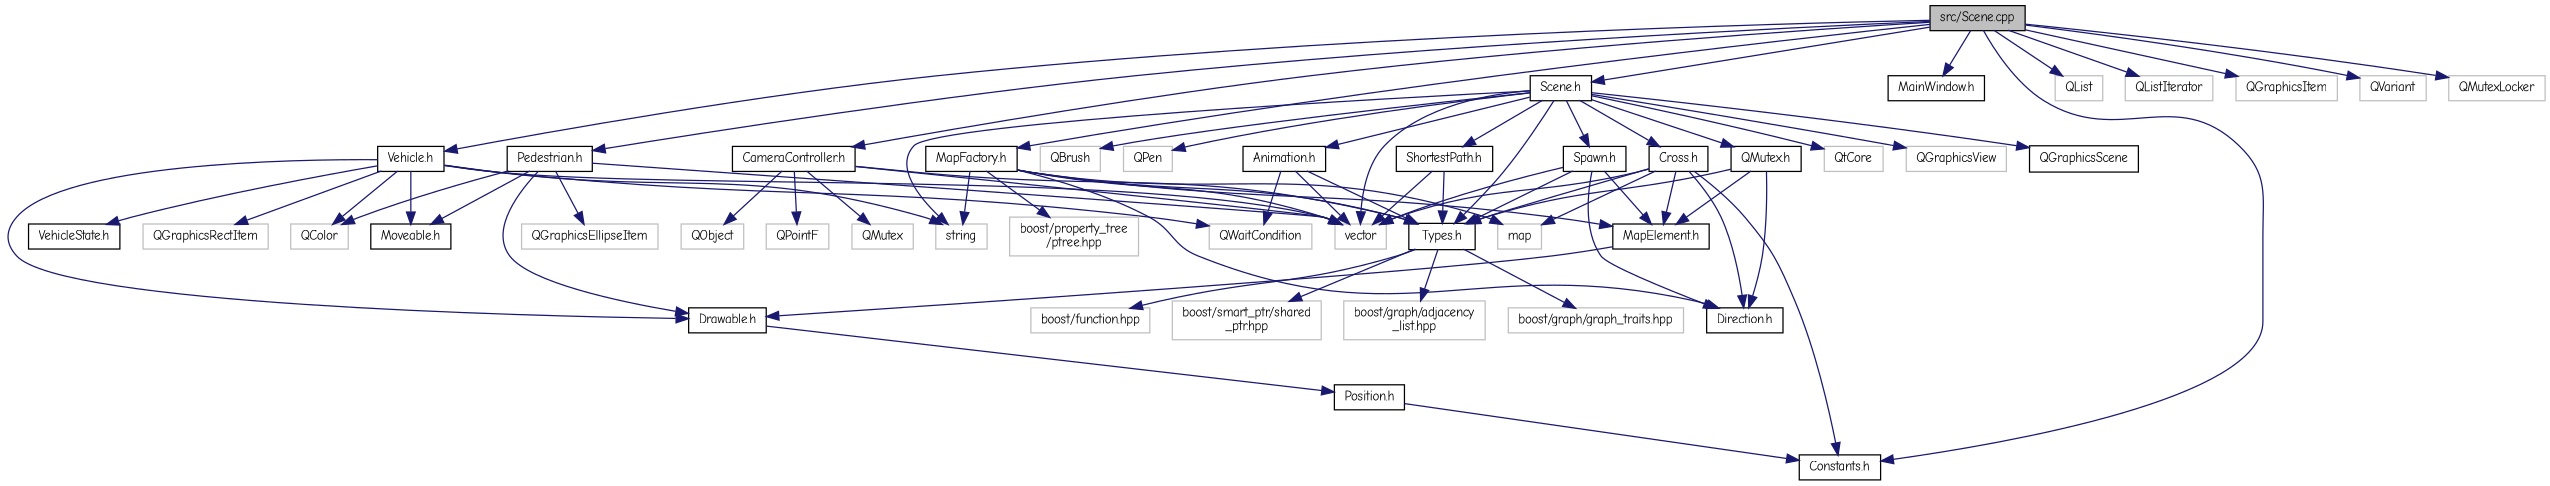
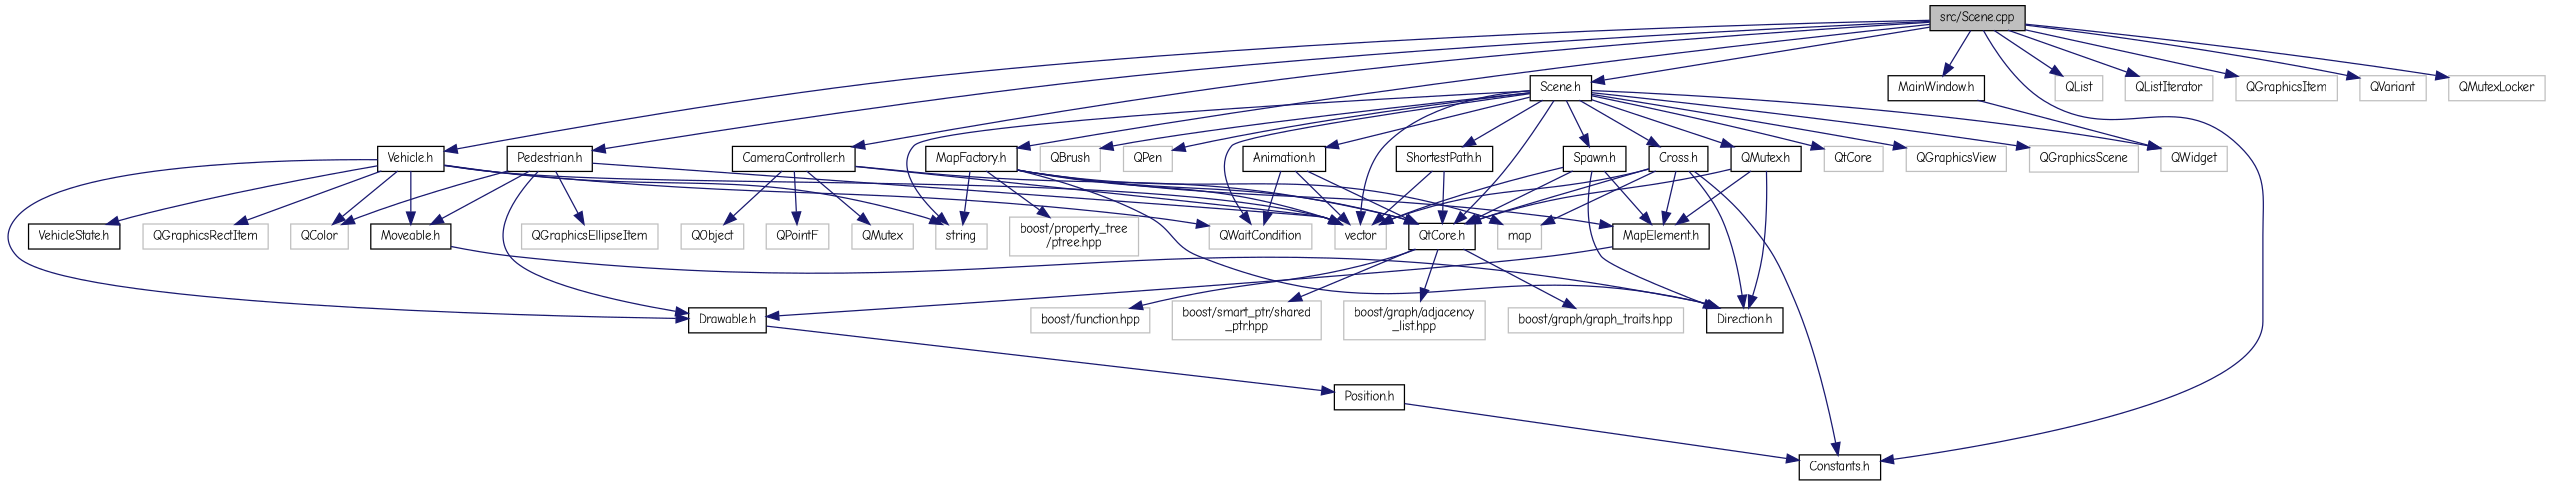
none -> (1343, 121)
(2084, 159) -> (2084, 159)
none -> (2194, 159)
(1442, 237) -> (1442, 237)
none -> (1080, 263)
